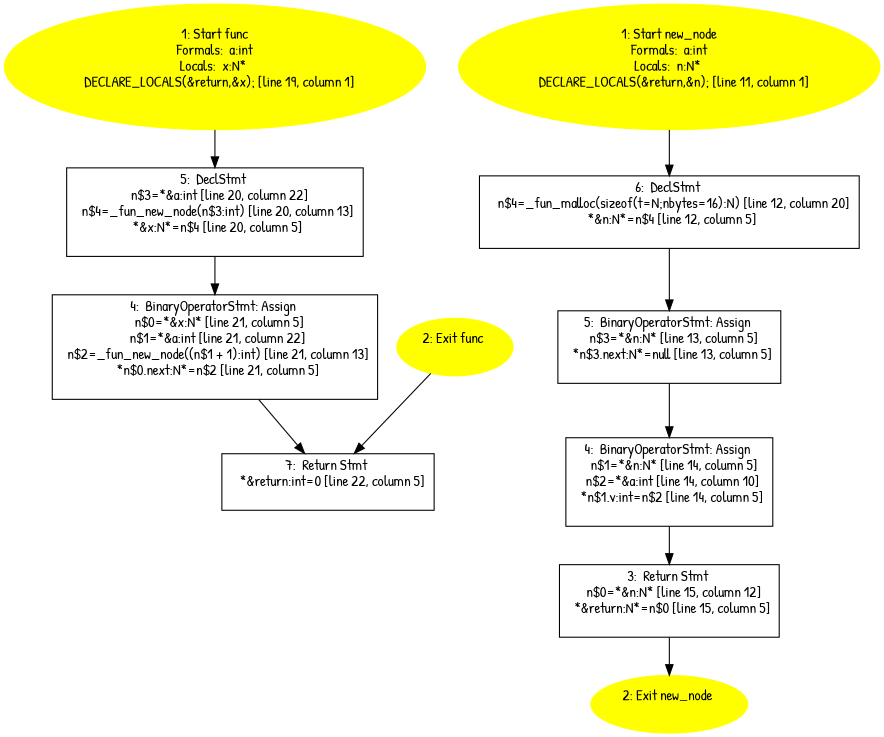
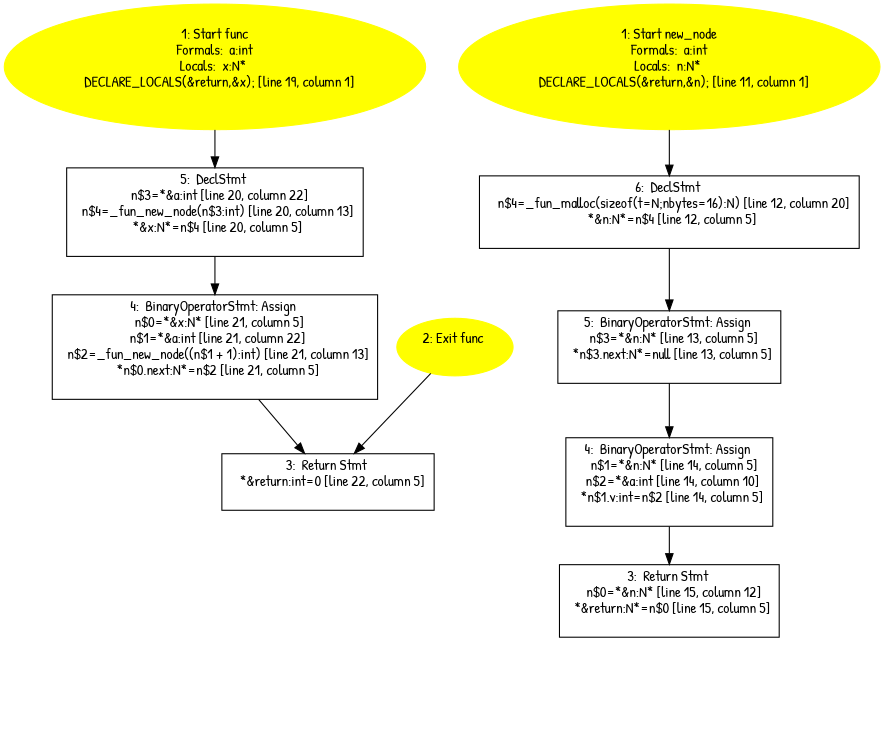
(328, 482) -> (328, 482)
(669, 704) -> none
